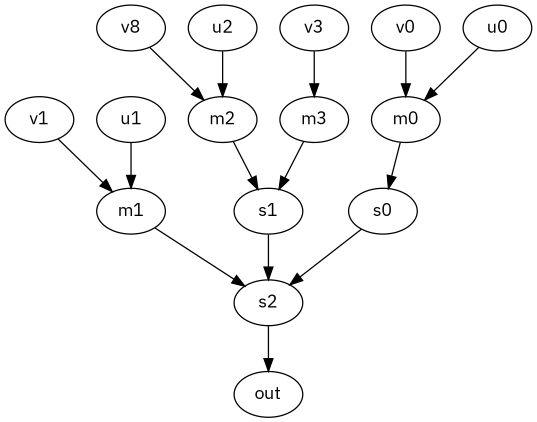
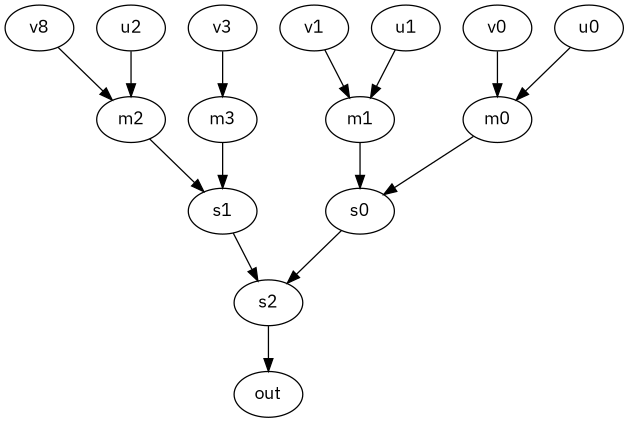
(195, 254) -> (360, 159)
